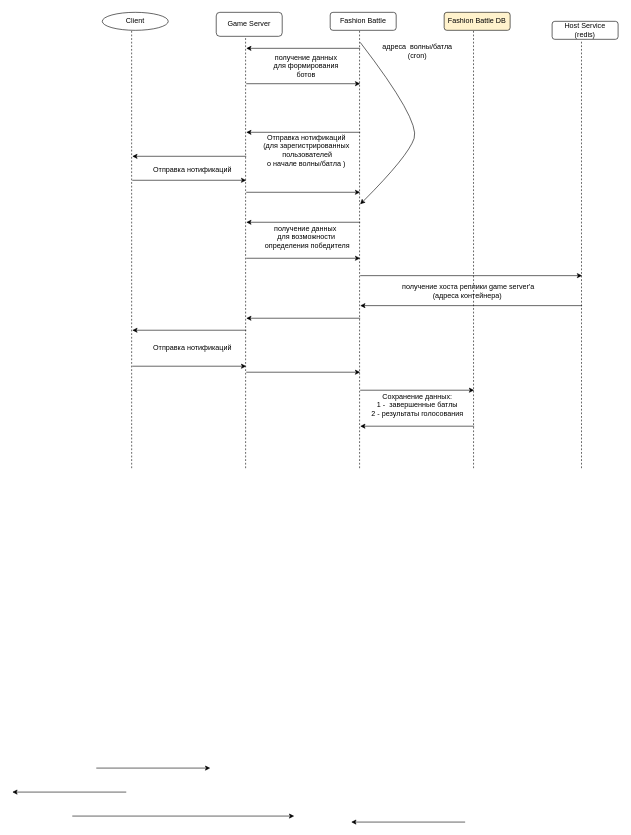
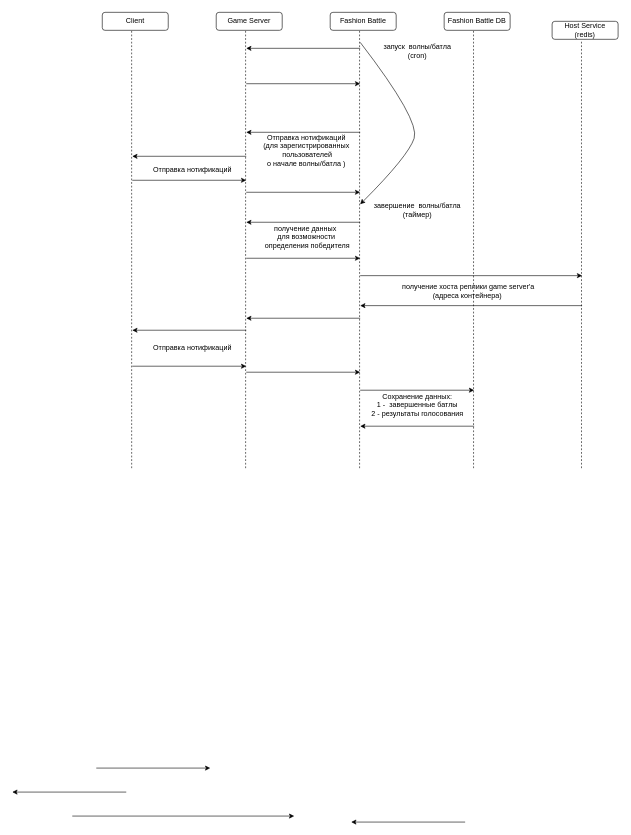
(135, 21) -> (135, 21)
(477, 21) -> (477, 21)
(249, 24) -> (249, 21)
(418, 51) -> (418, 51)
(306, 66) -> none
none -> (417, 210)
